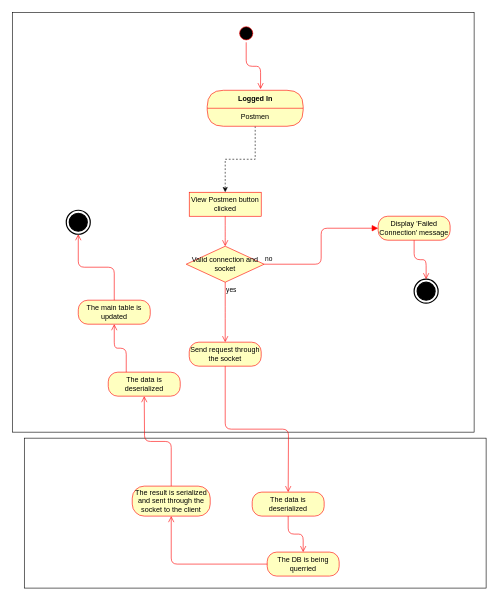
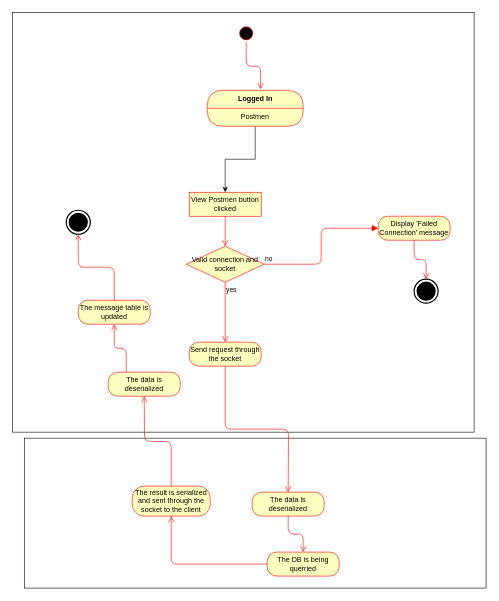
(243, 159) -> (243, 159)
(114, 312) -> (114, 312)
